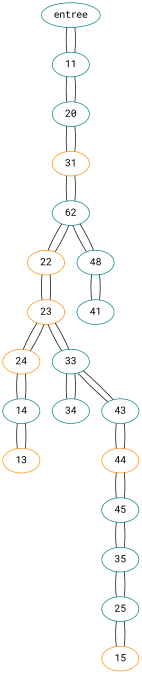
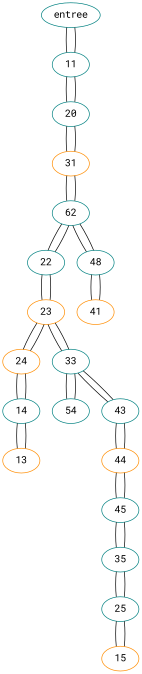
(46, 263) -> (46, 263)
(96, 312) -> (96, 312)
(71, 411) -> (71, 411)
